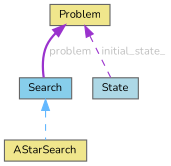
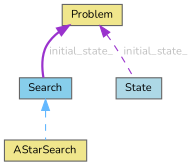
(69, 52) -> (81, 52)
